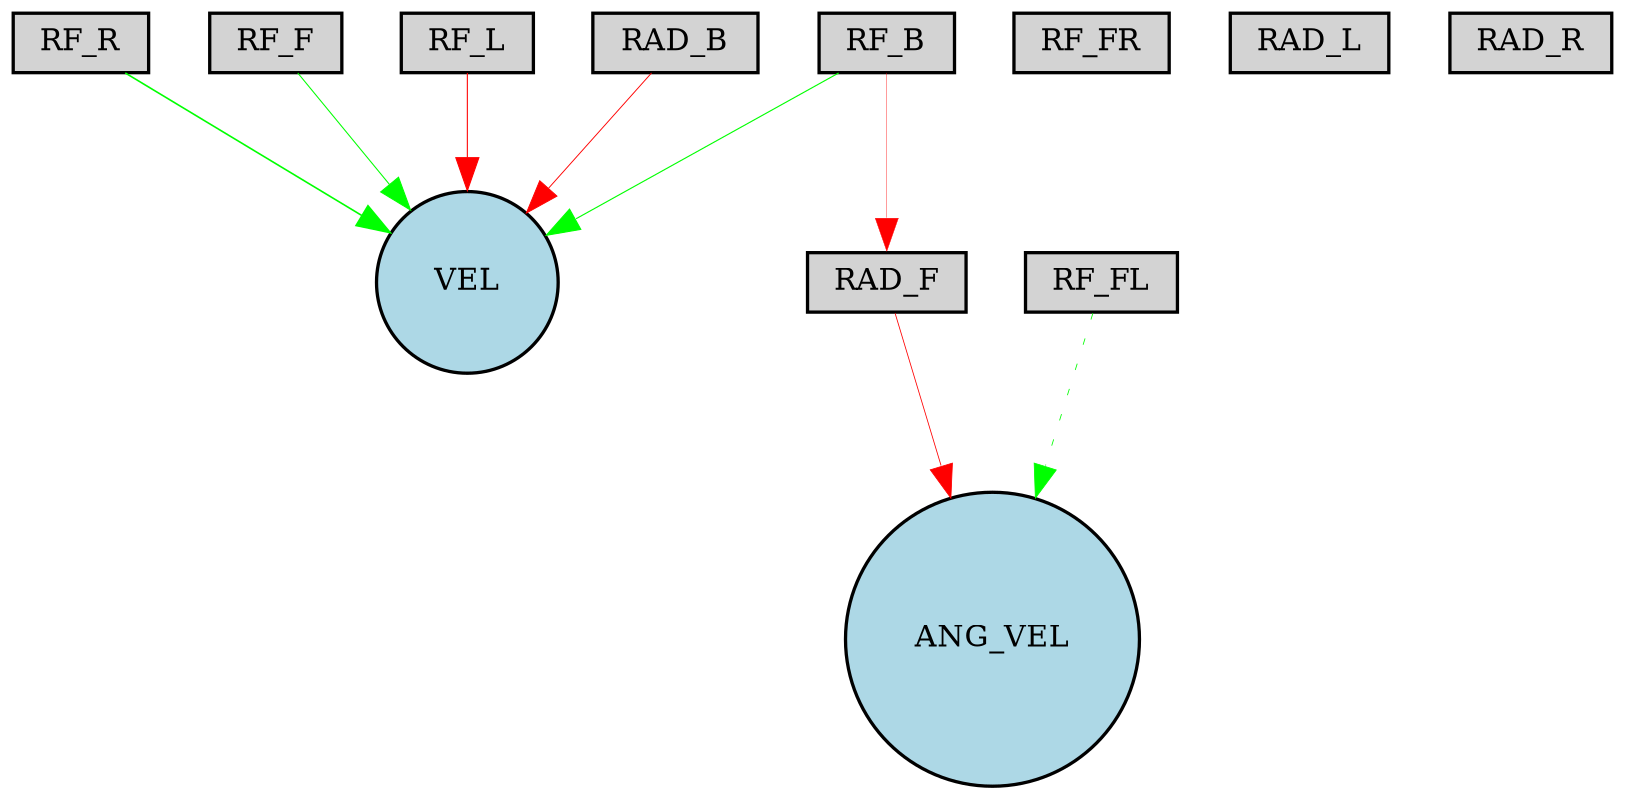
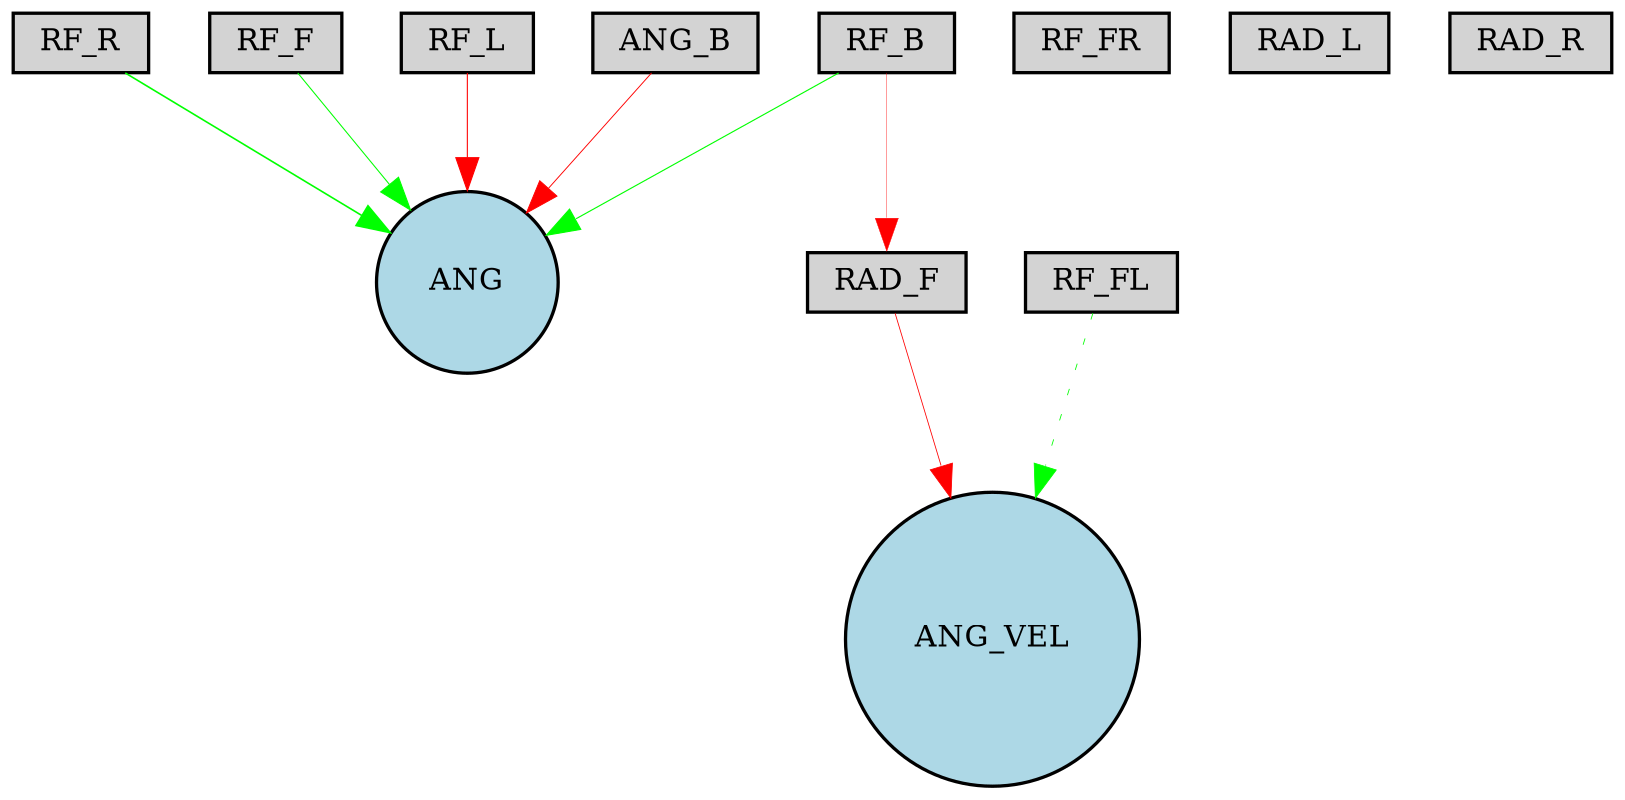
(675, 43) -> (675, 43)
(467, 282) -> (467, 282)
